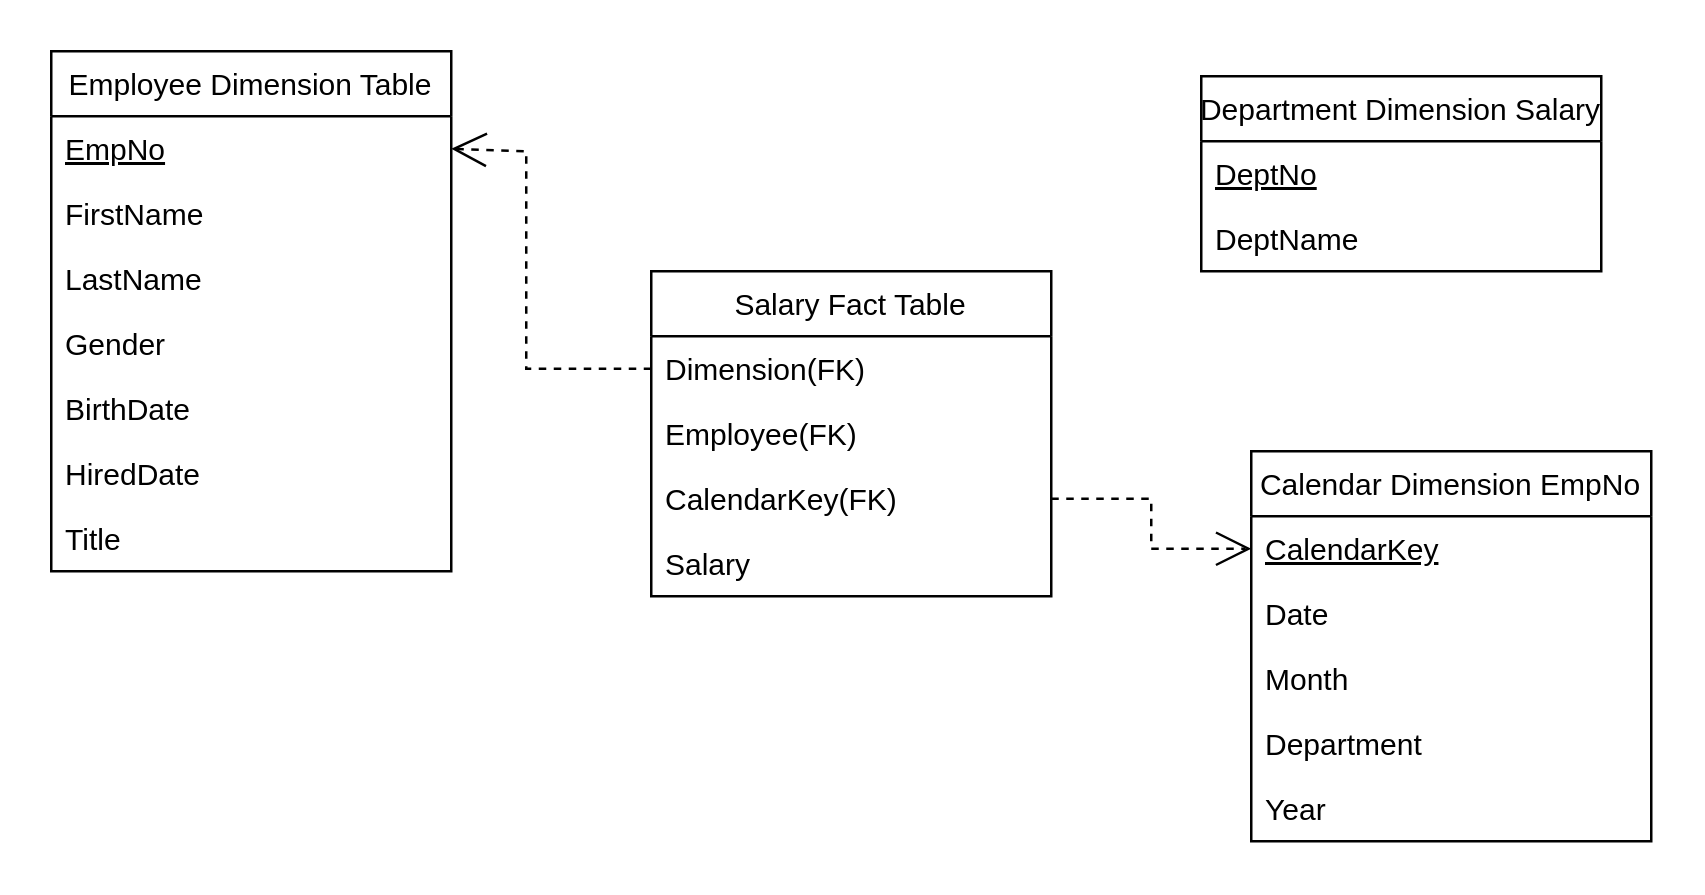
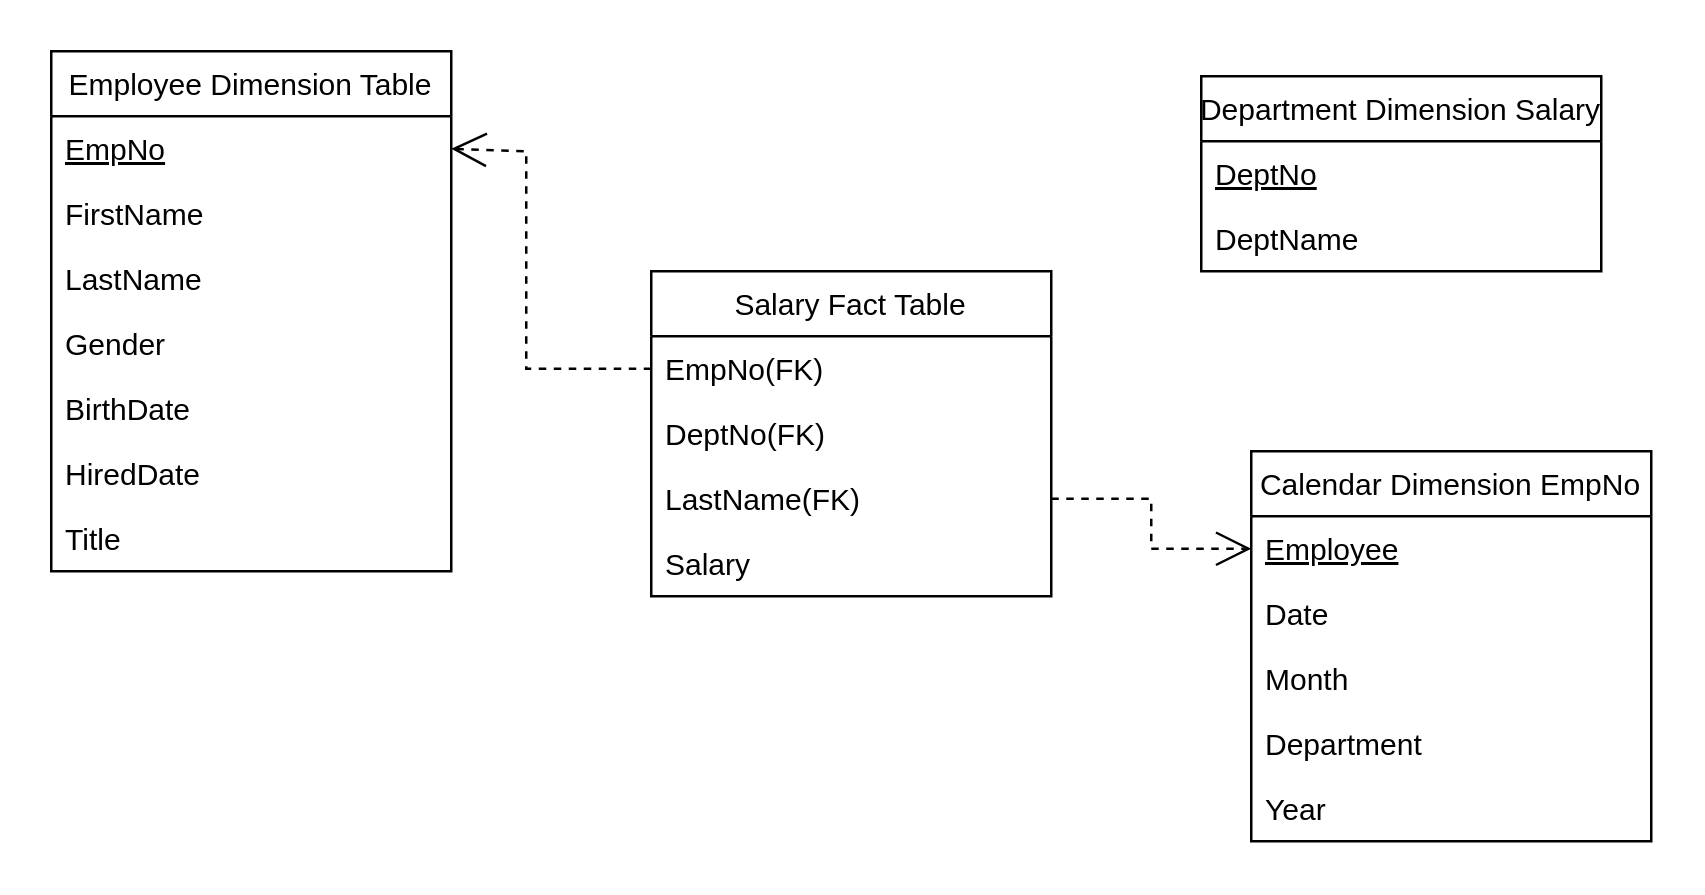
(766, 370) -> (741, 370)
(762, 435) -> (749, 435)
(787, 500) -> (766, 500)
(1354, 550) -> (1328, 550)
